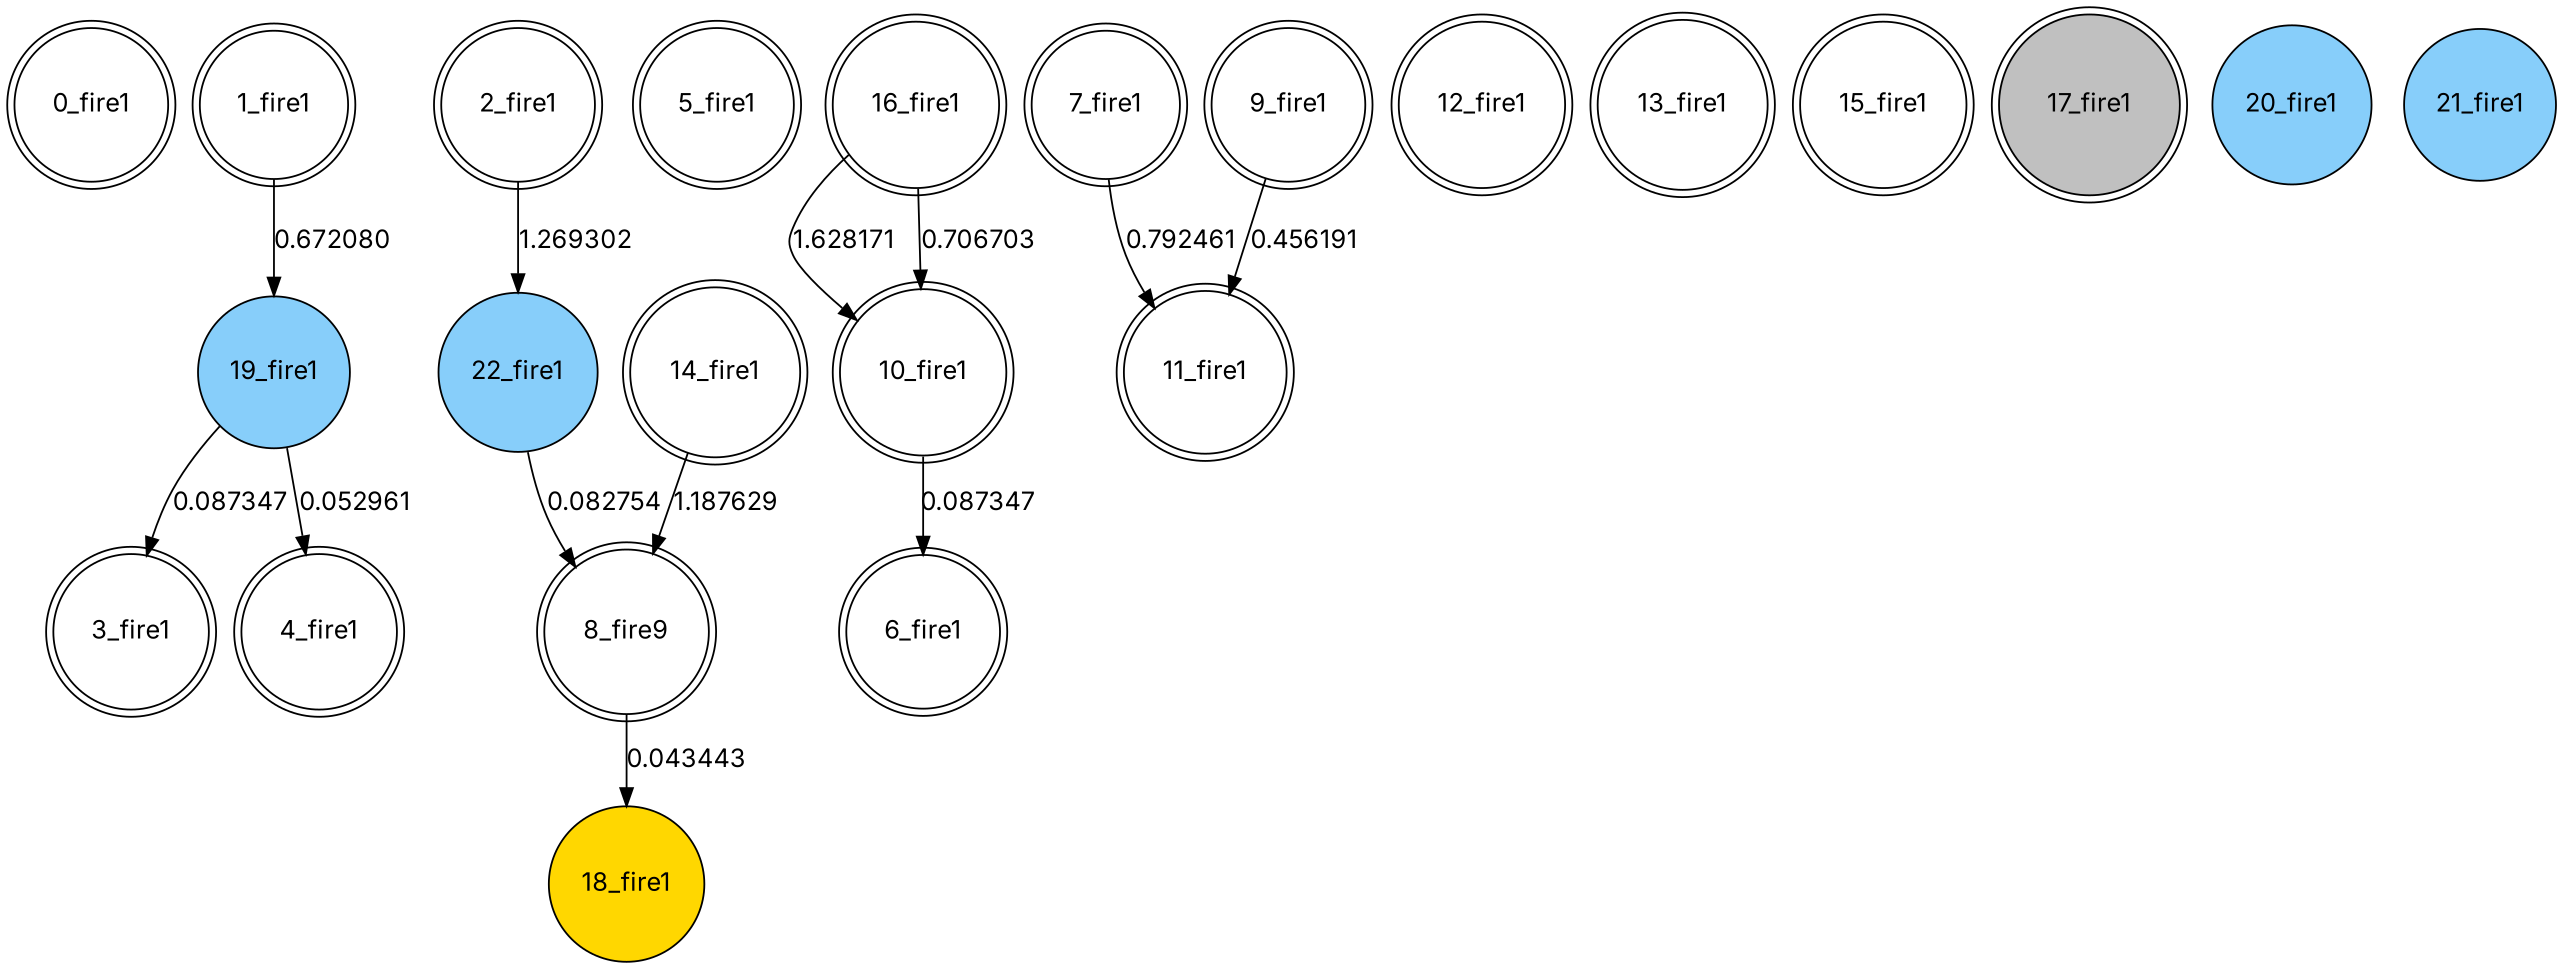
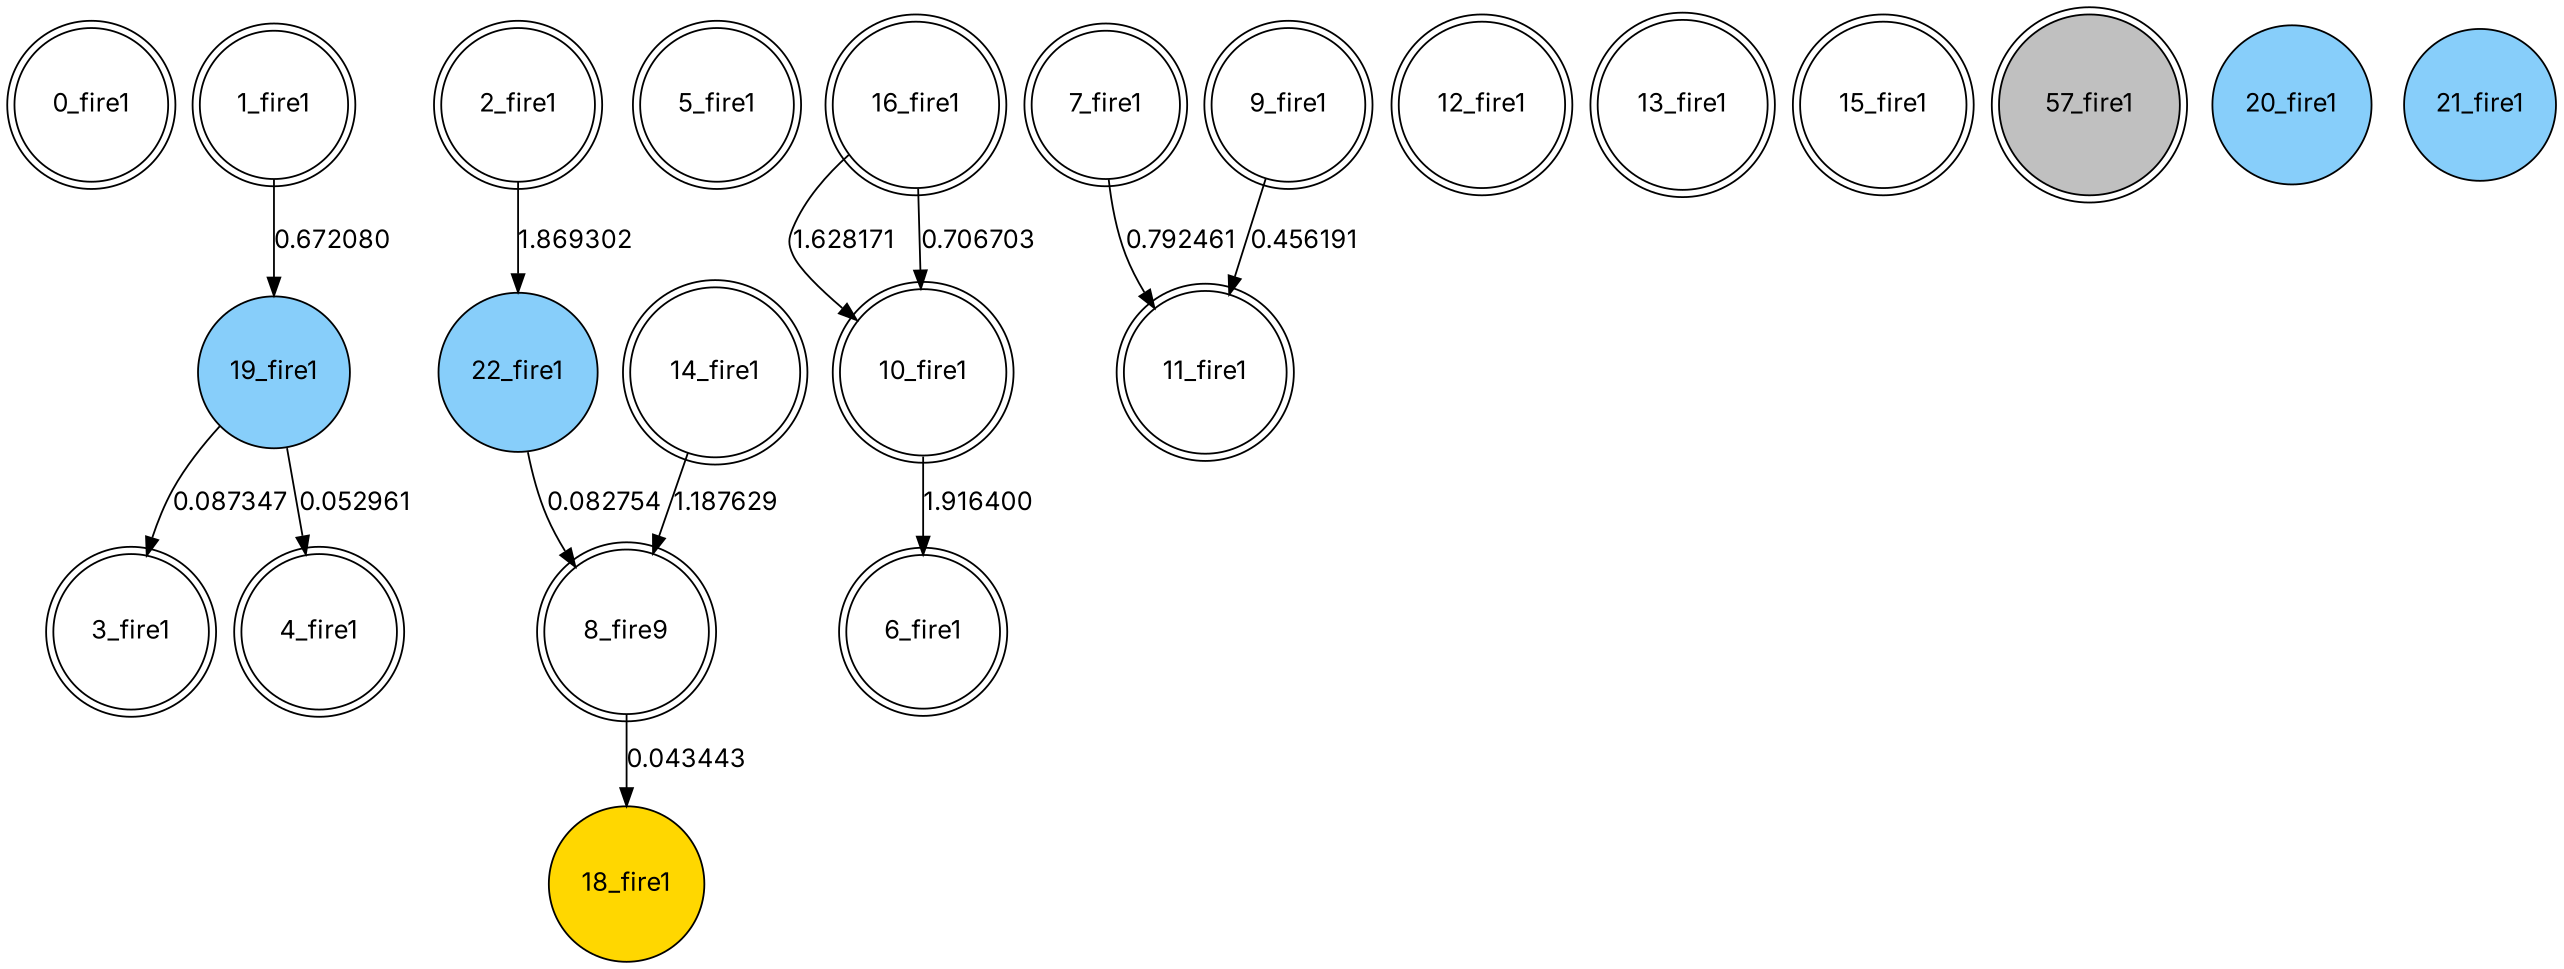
(2090, 105) -> (2090, 105)
(576, 241) -> (576, 241)
(978, 503) -> (978, 503)
